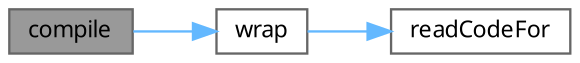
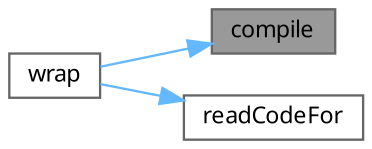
(163, 31) -> (144, 58)
